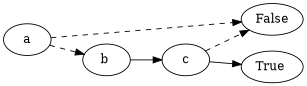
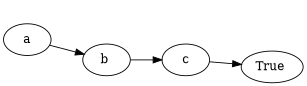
(272, 19) -> none
(63, 49) -> (63, 49)
